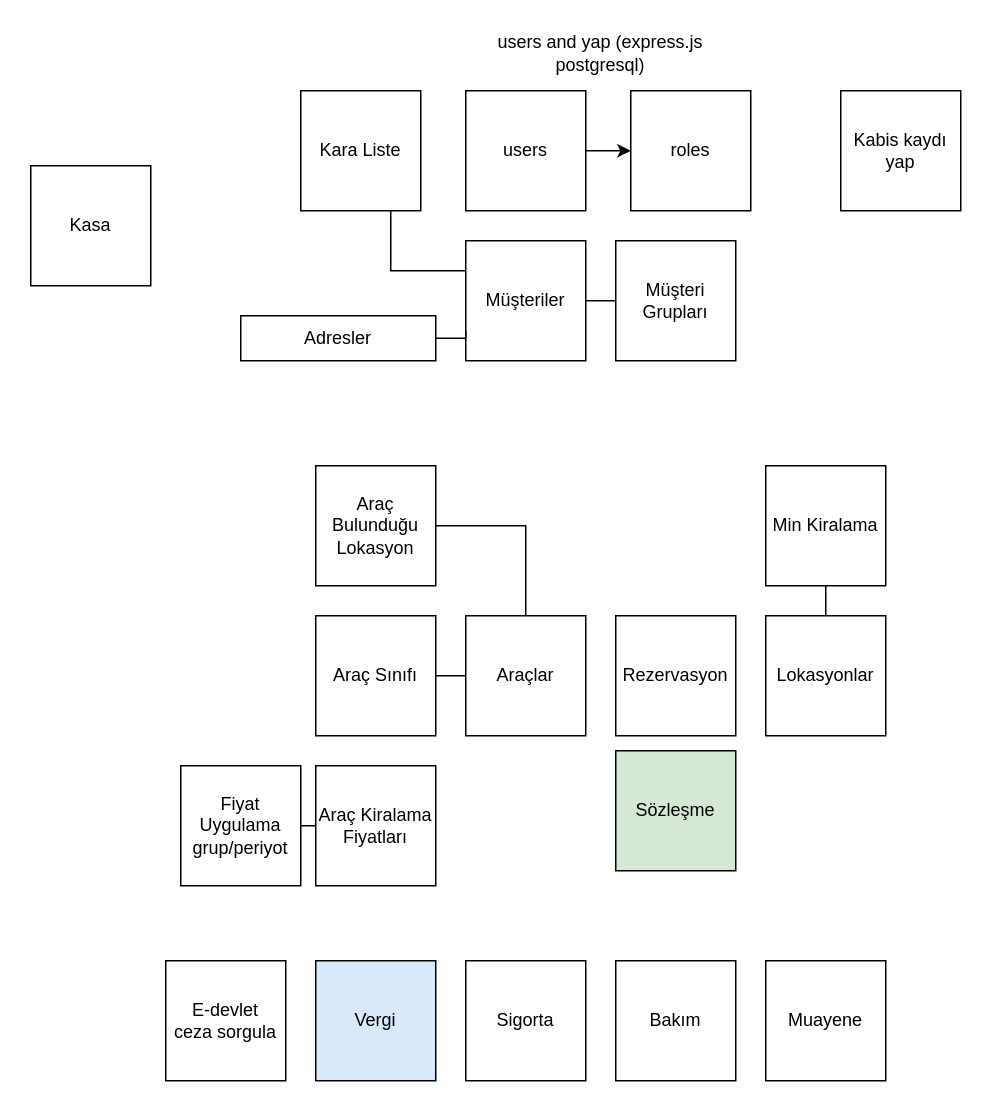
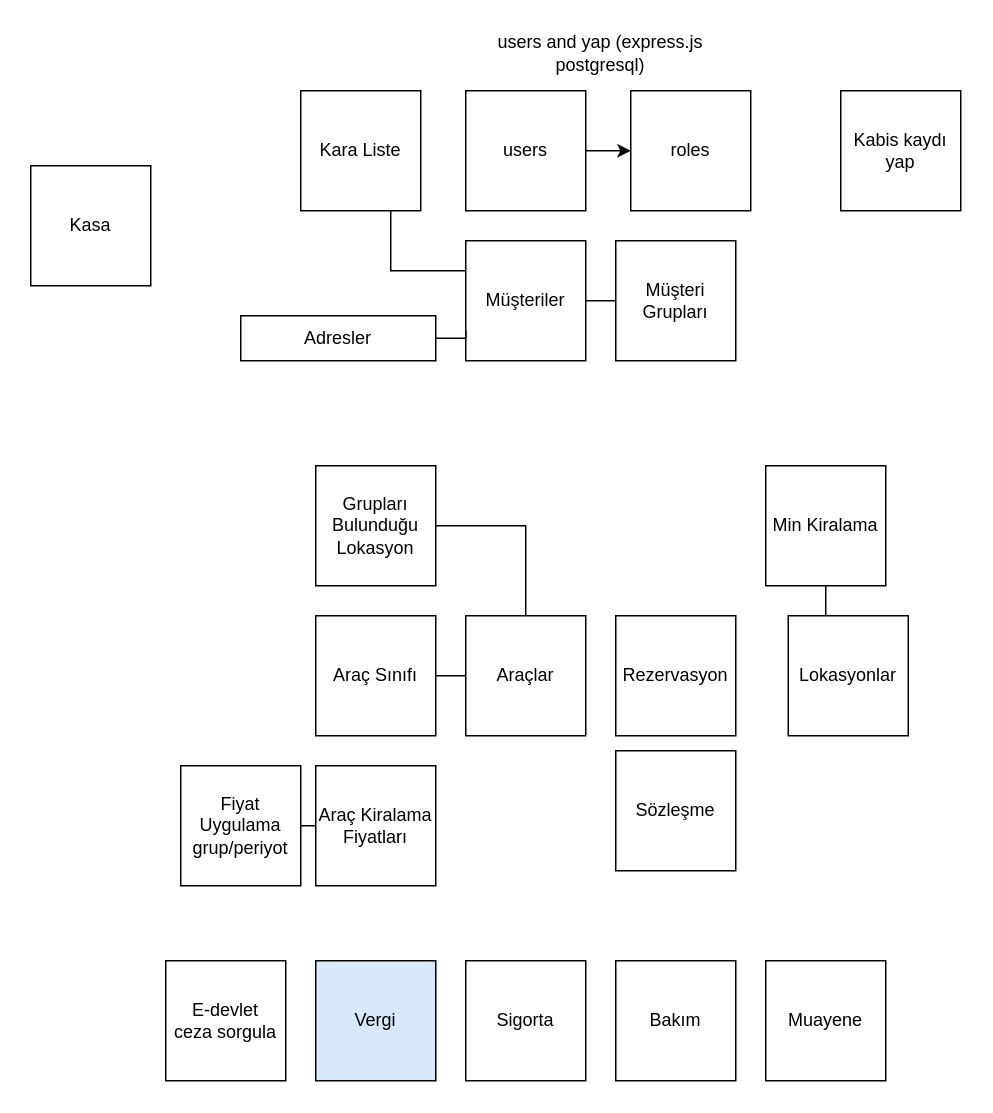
(376, 526) -> (376, 526)
(826, 676) -> (848, 676)
(676, 811) -> (676, 811)
